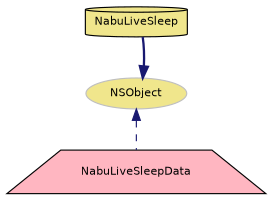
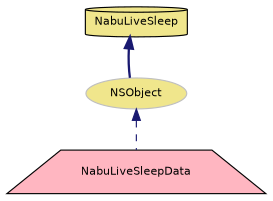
(144, 52) -> (129, 63)
